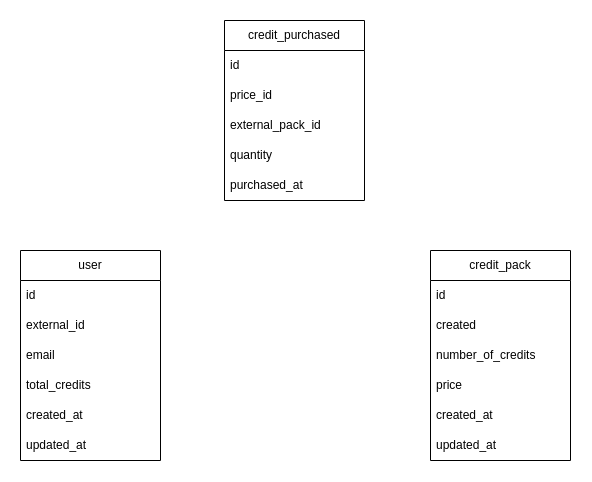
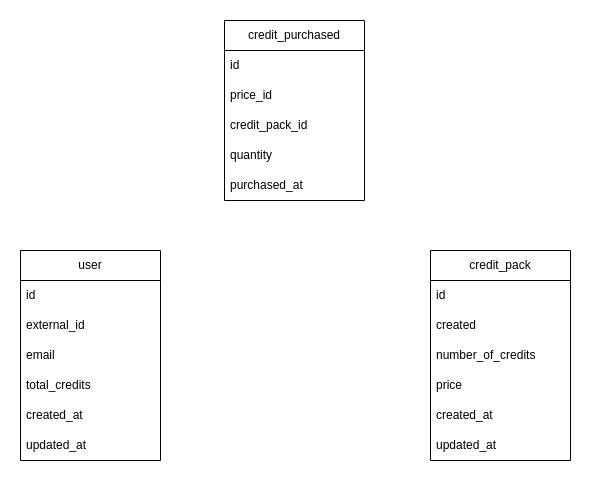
(281, 126) -> (274, 126)
